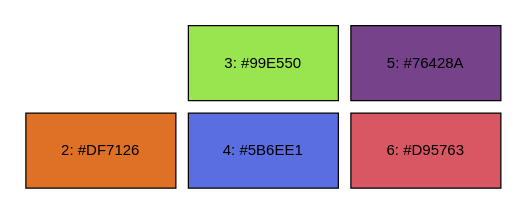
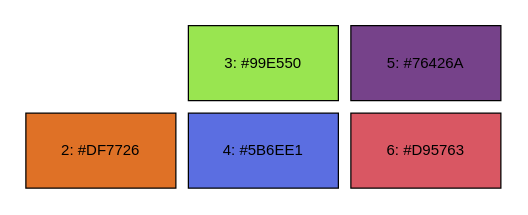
(426, 63) -> (426, 63)
(101, 151) -> (101, 151)
